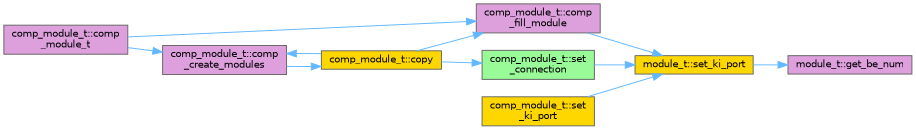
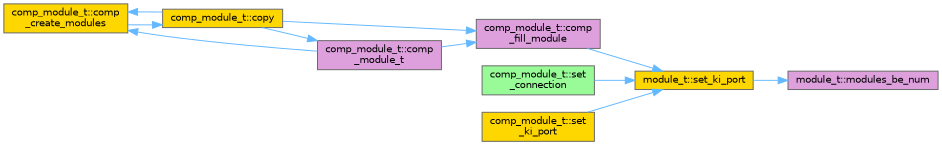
(225, 60) -> (66, 18)
(457, 62) -> (285, 33)
(850, 65) -> (863, 80)
